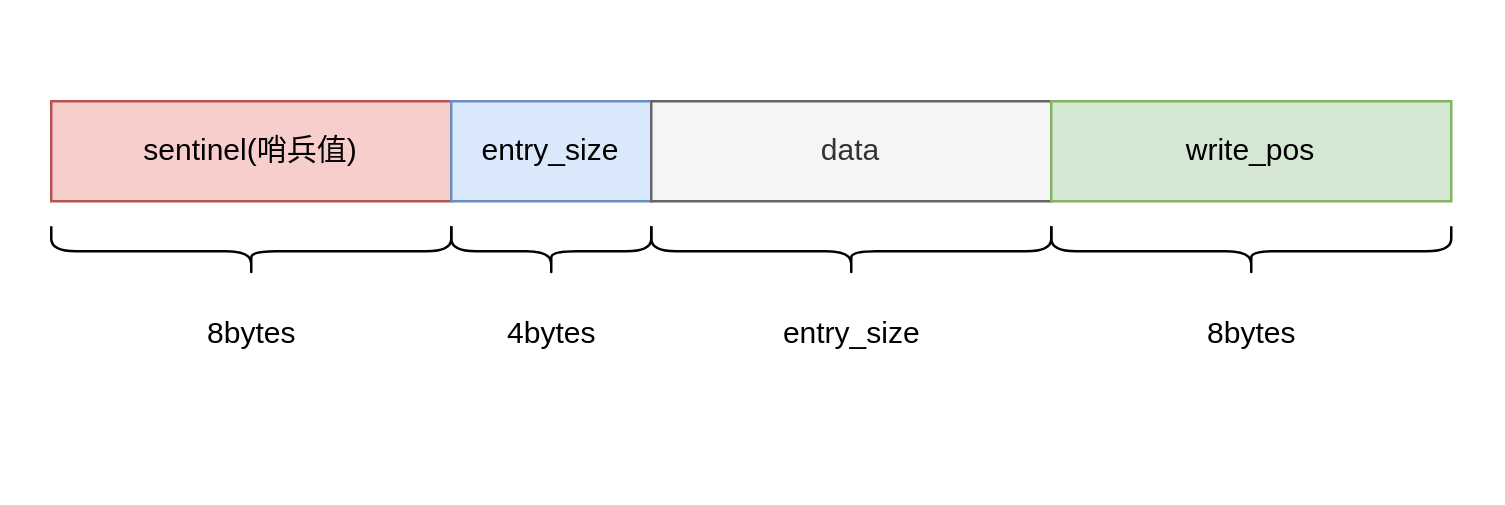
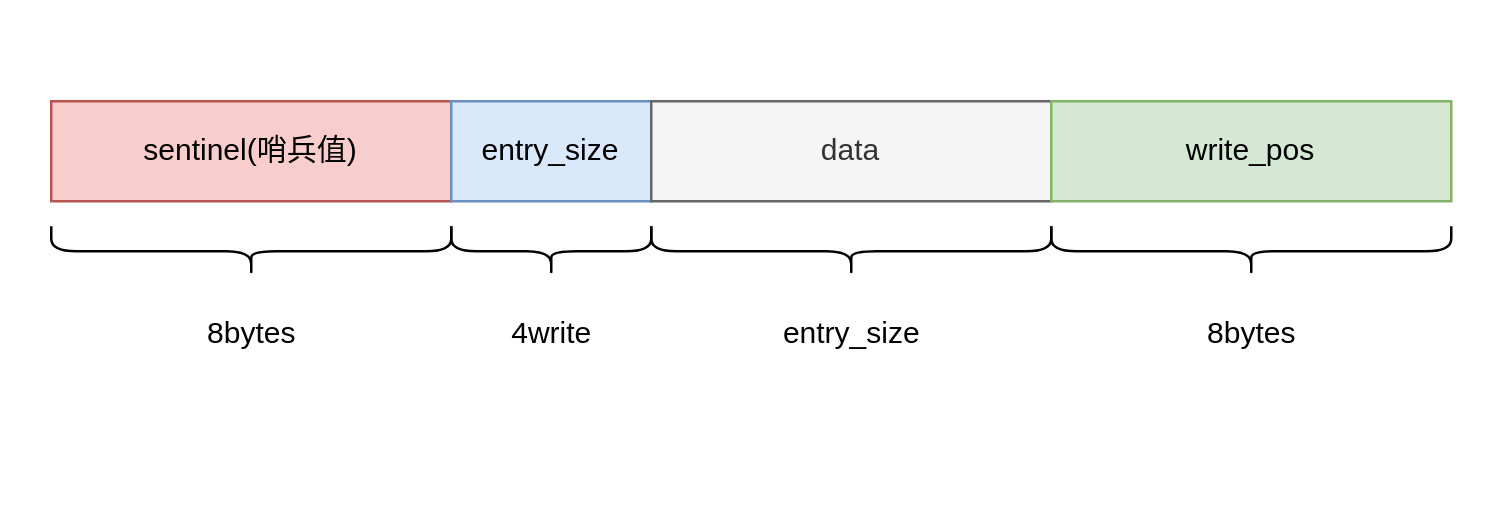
(553, 334) -> (553, 334)
